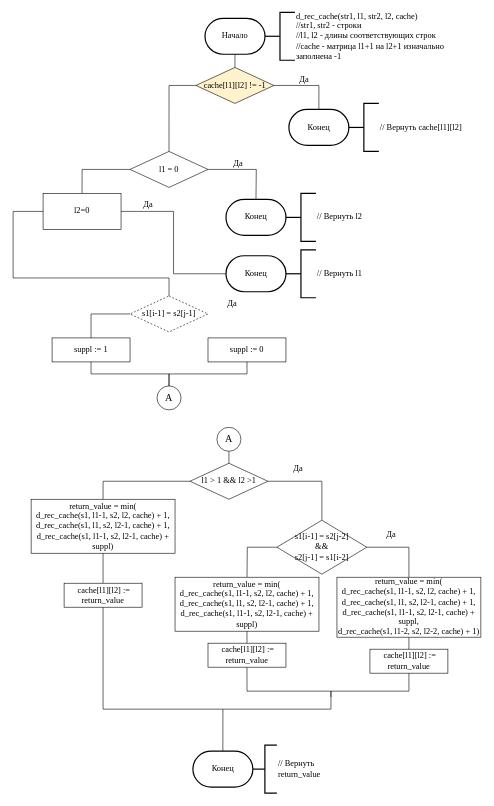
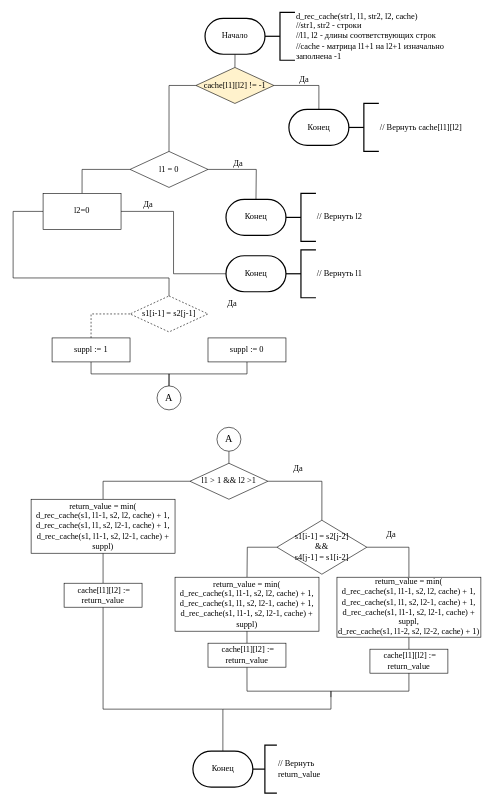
(98, 314) -> (98, 314)
(322, 548) -> (322, 548)
